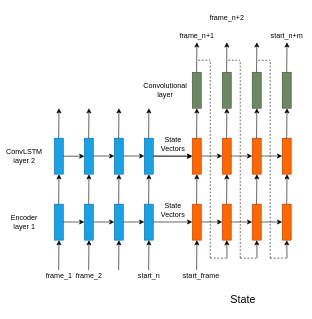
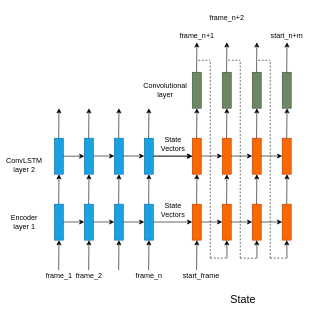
(24, 156) -> (24, 165)
(149, 276) -> (149, 276)
